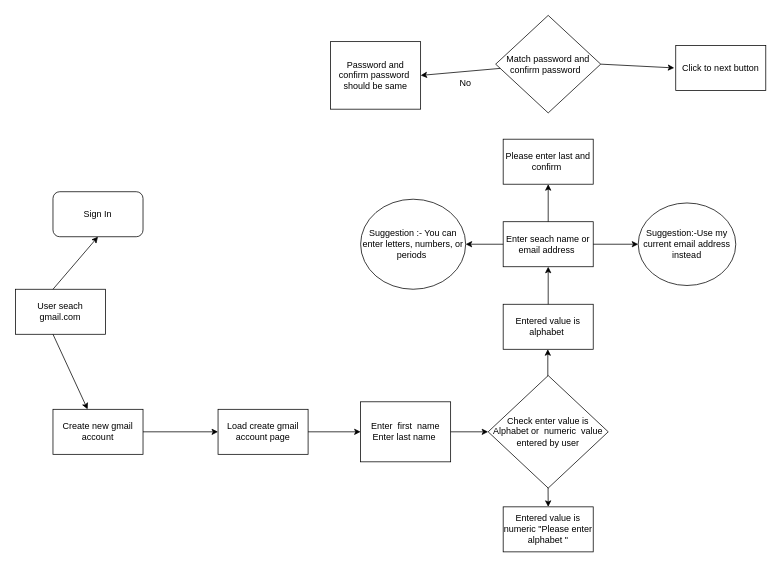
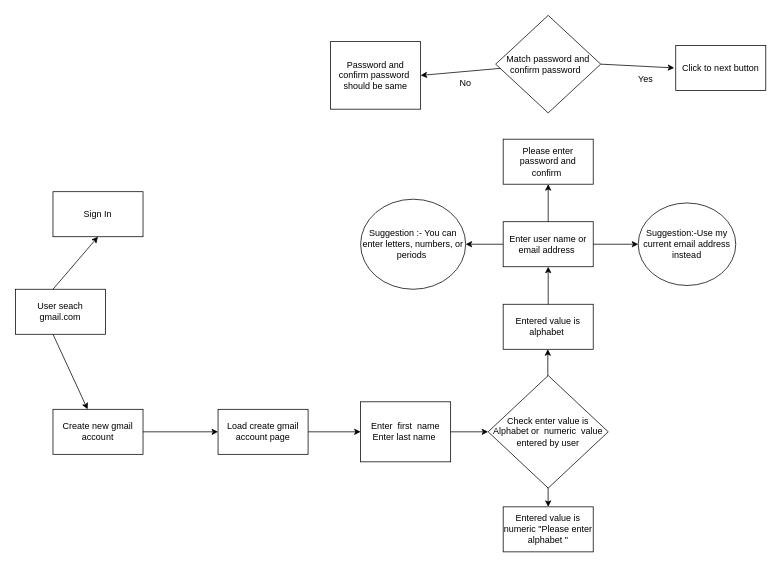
none -> (645, 79)
(548, 162) -> (548, 162)
(98, 214) -> (98, 214)
(548, 244) -> (548, 244)
